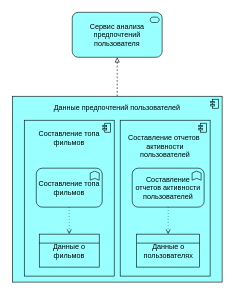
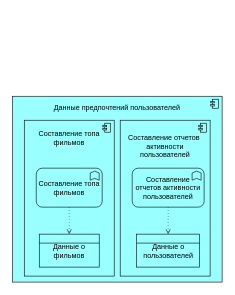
(117, 35) -> none
(117, 80) -> none
(169, 234) -> (169, 234)
